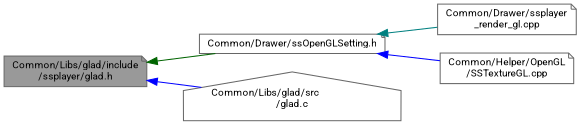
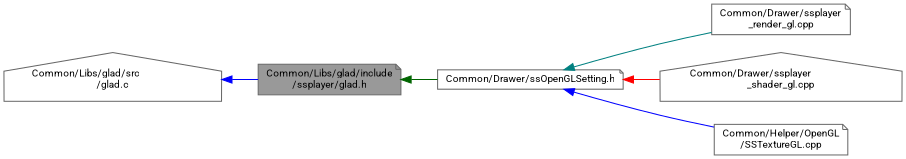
none -> (781, 80)
(179, 85) -> (245, 80)
